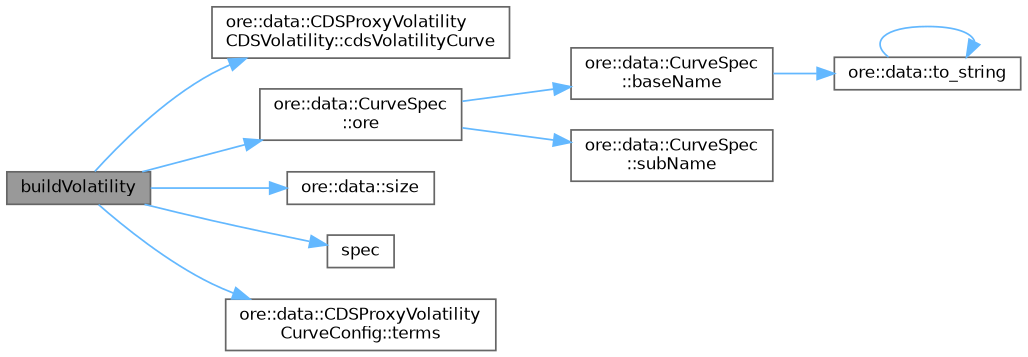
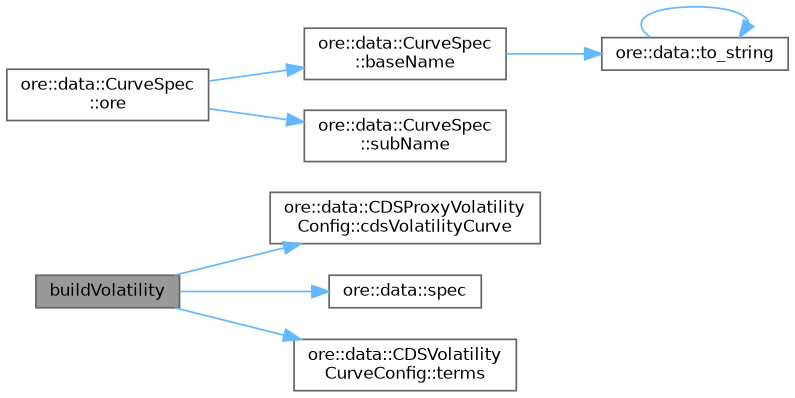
(361, 32) -> (405, 218)
(194, 158) -> none
(361, 188) -> (405, 292)
(361, 251) -> none
(361, 325) -> (405, 365)
